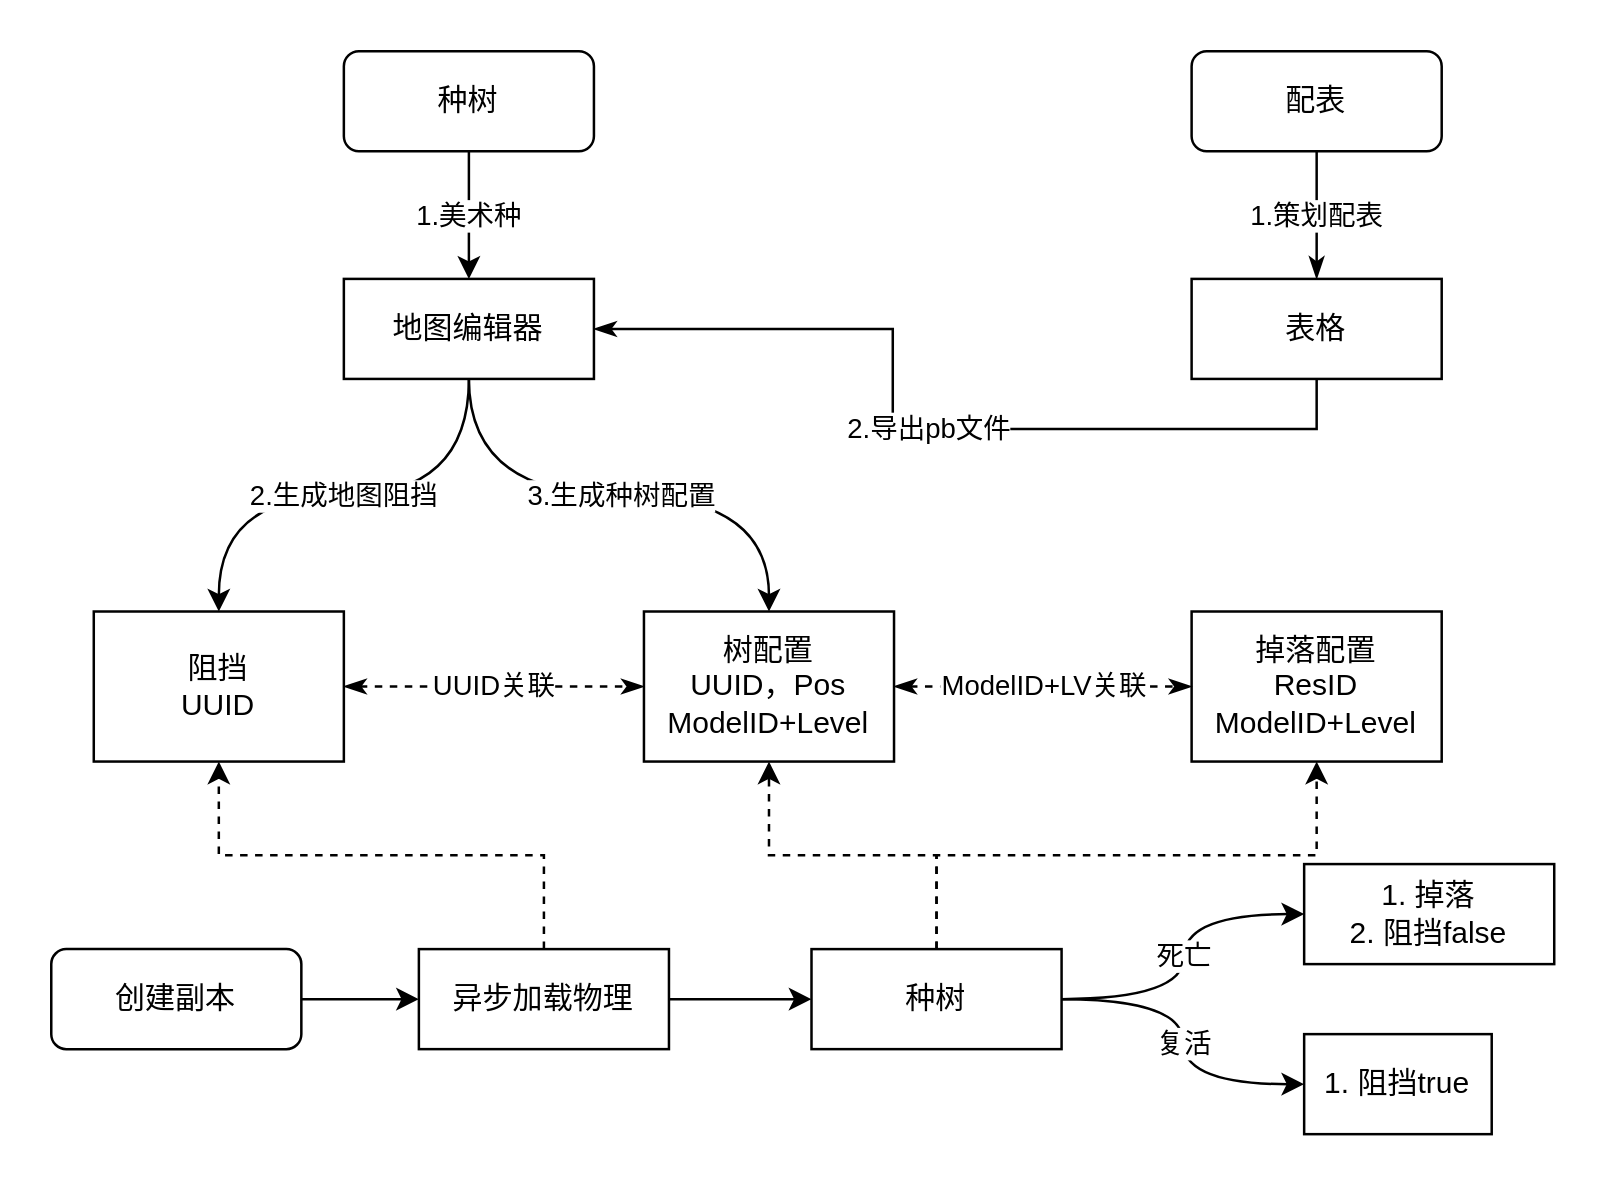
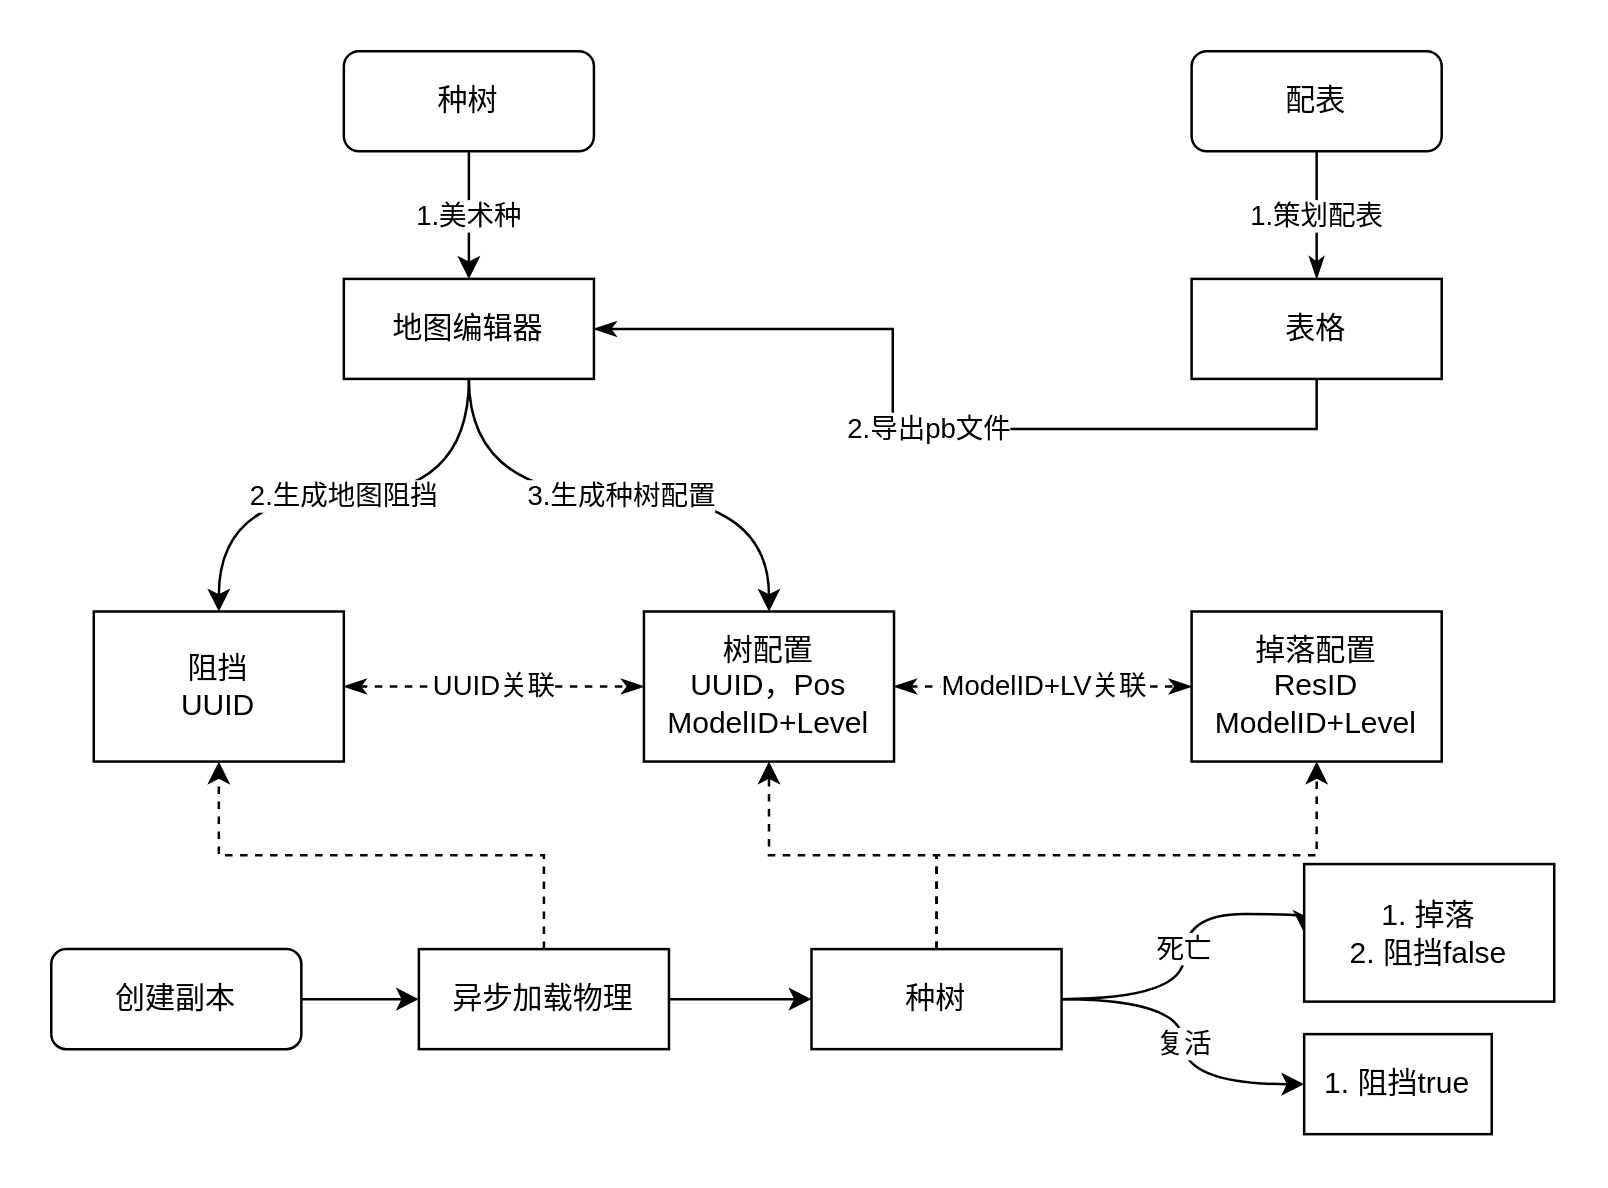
(1429, 914) -> (1429, 933)
